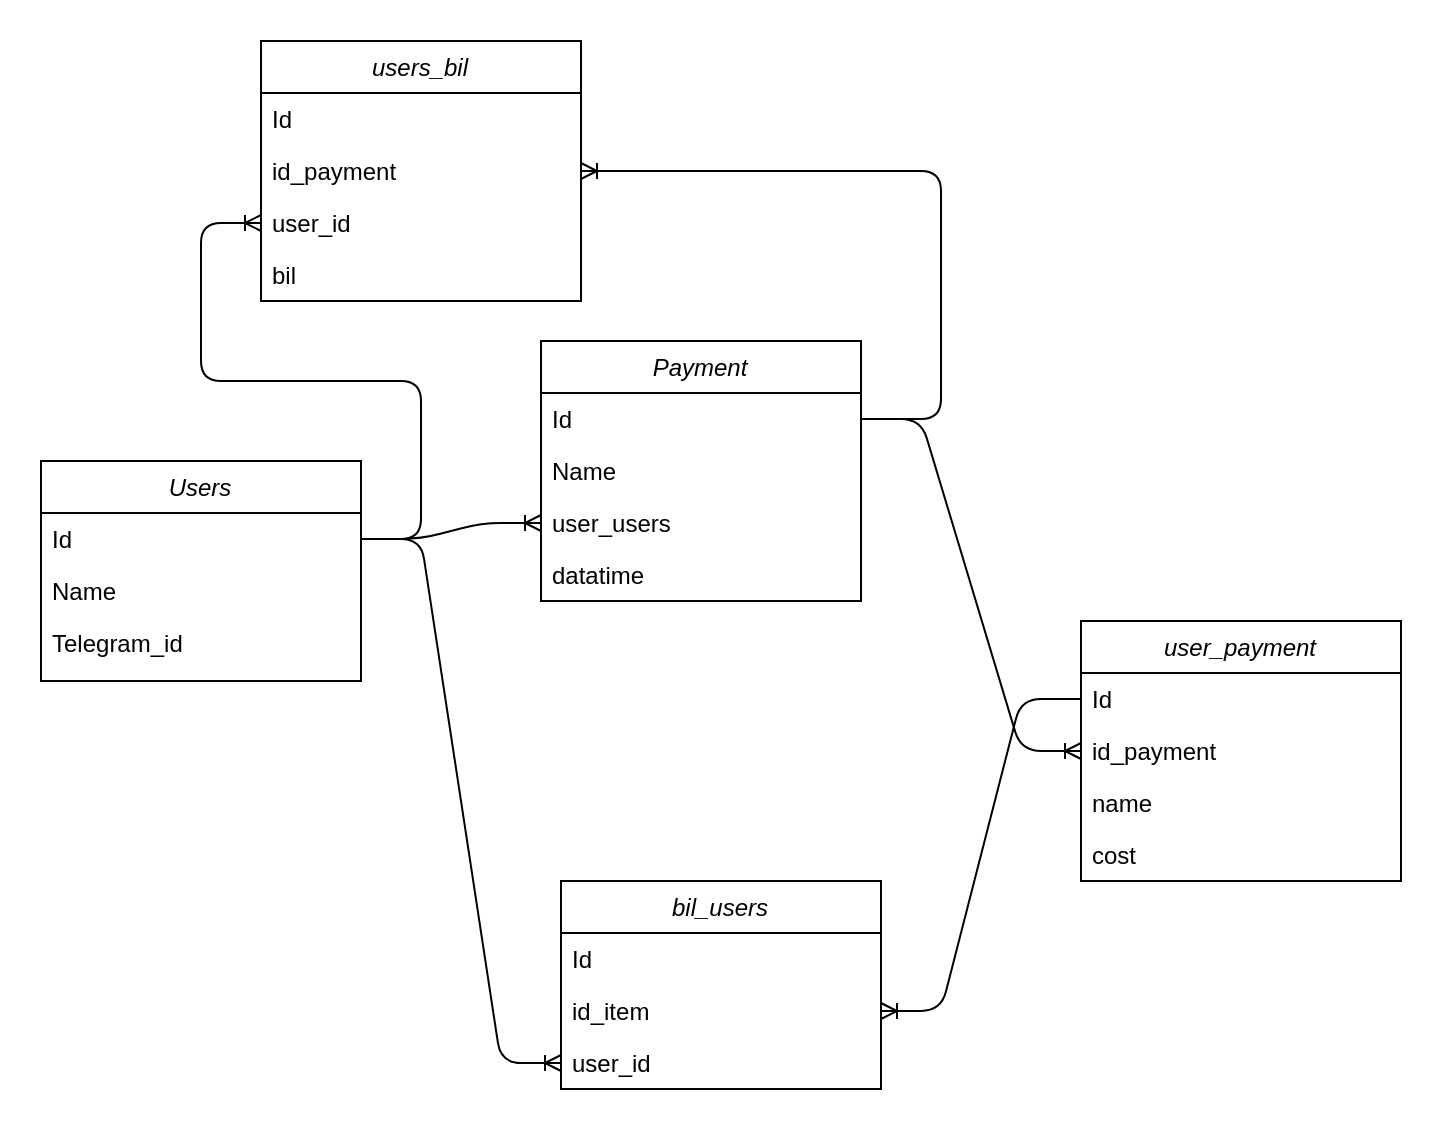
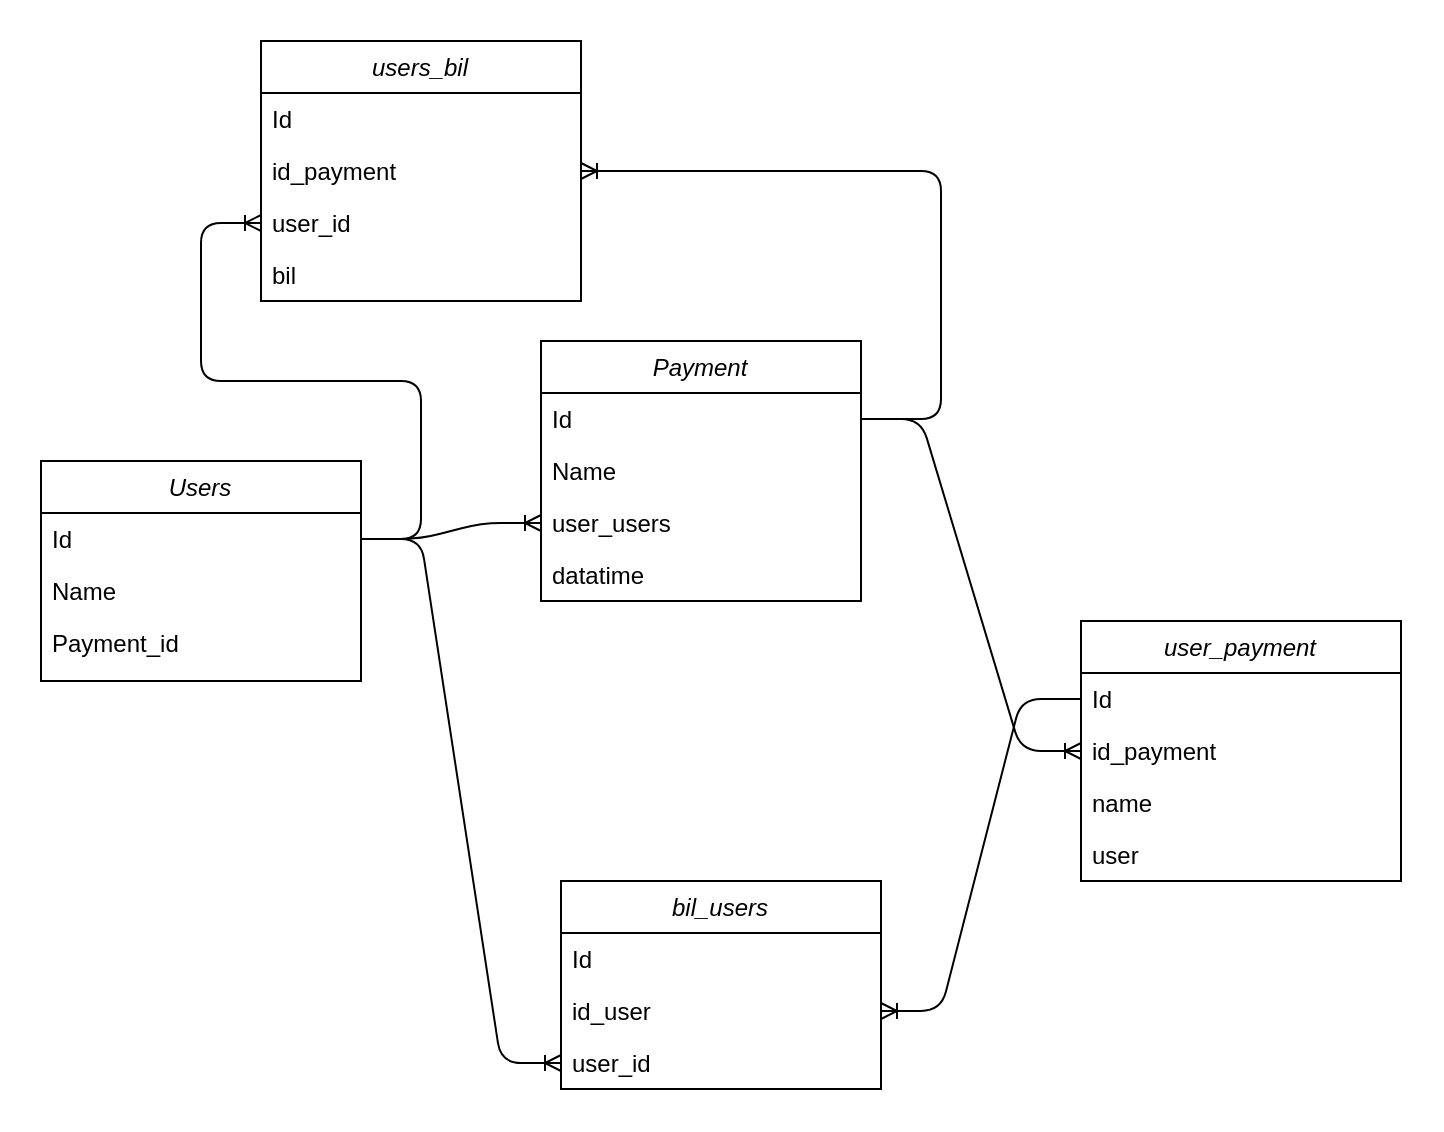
(120, 644) -> (116, 644)
(1119, 856) -> (1119, 856)
(613, 1012) -> (616, 1012)
